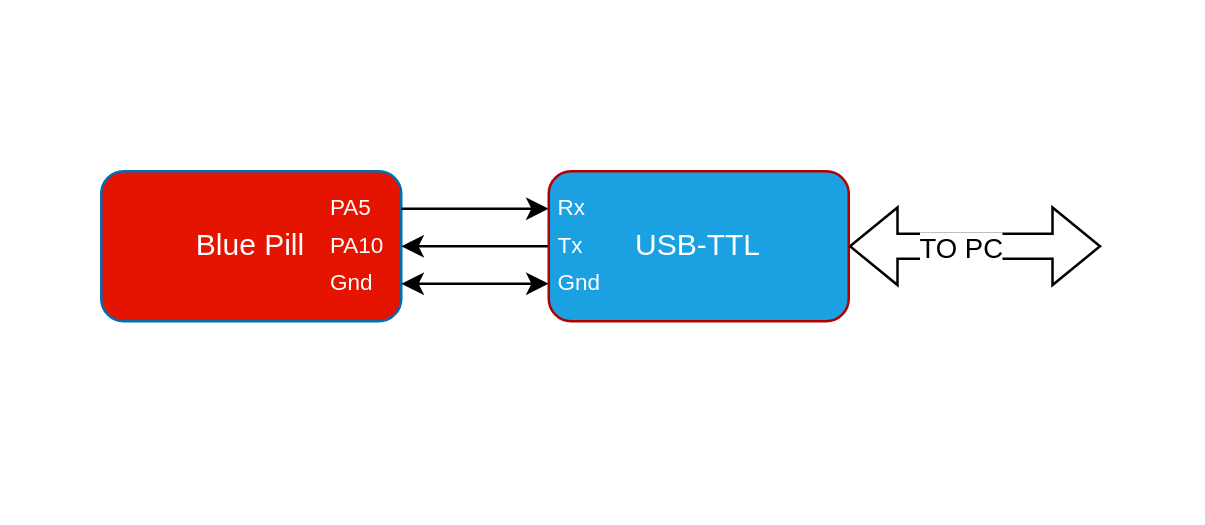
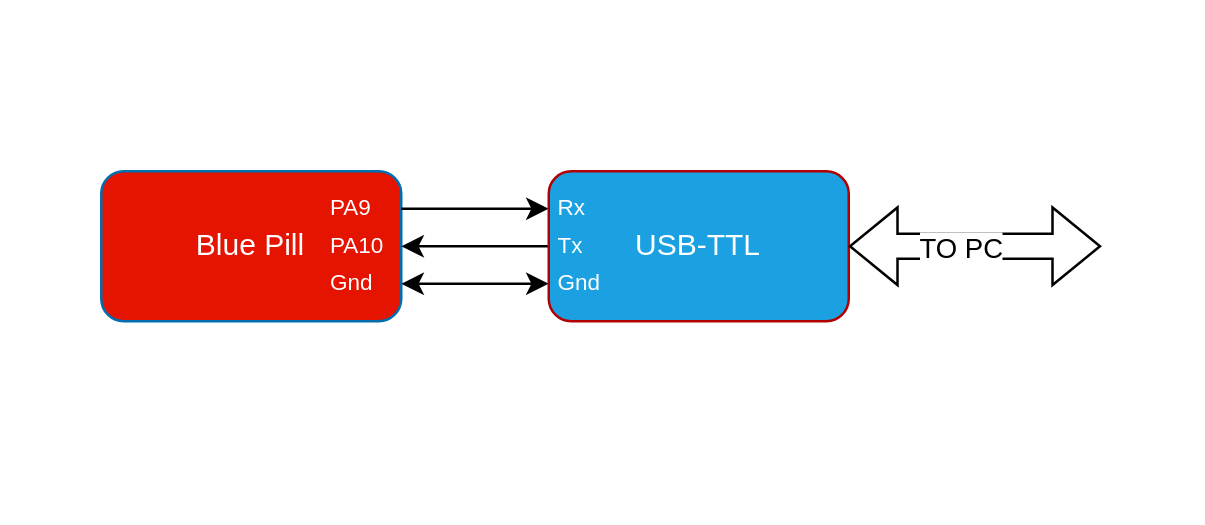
(350, 209) -> (350, 209)
